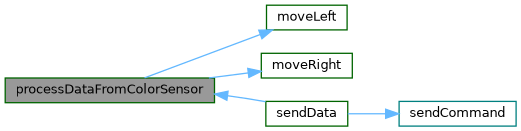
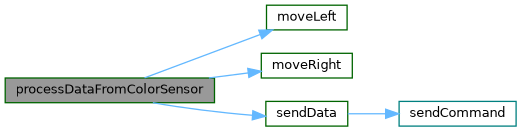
(247, 99) -> (202, 110)
